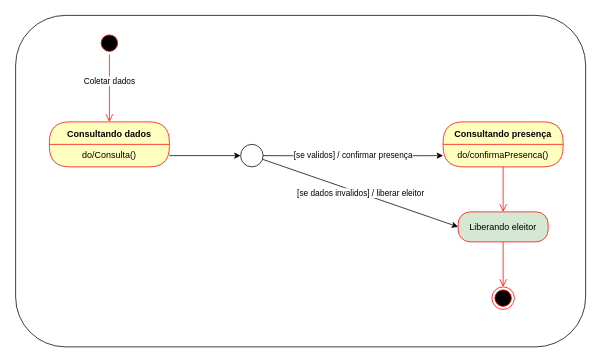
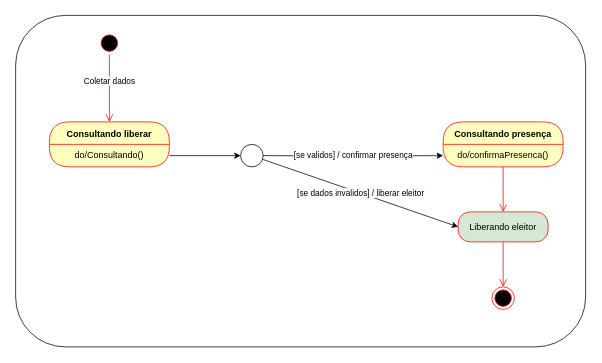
(109, 134) -> (109, 134)
(109, 156) -> (109, 156)
